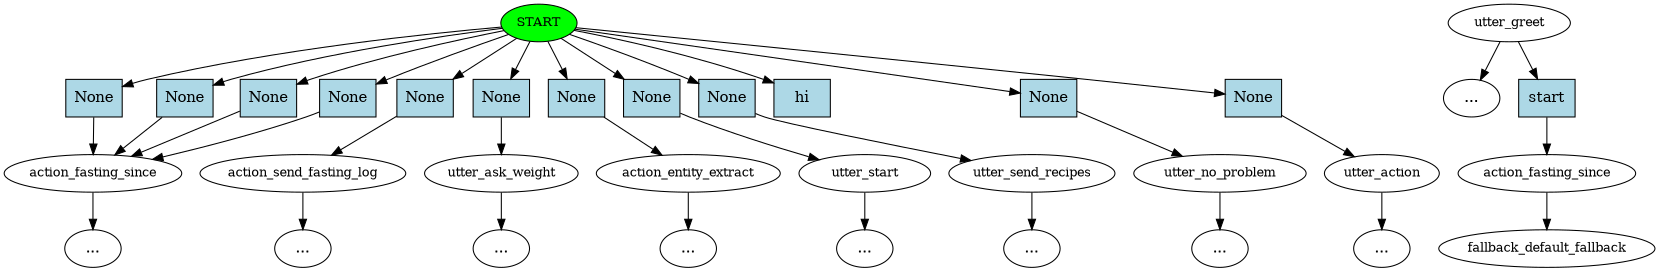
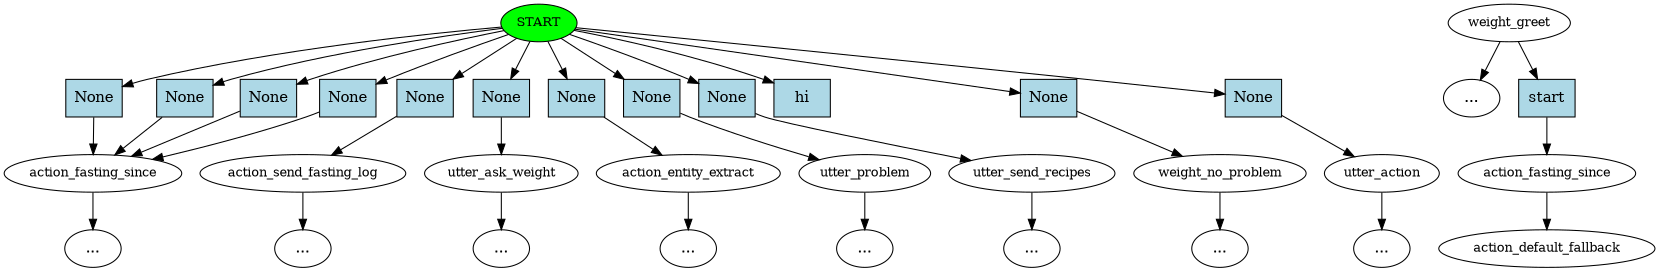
(1509, 23) -> (1509, 23)
(865, 173) -> (865, 173)
(1220, 173) -> (1220, 173)
(1547, 249) -> (1547, 249)
